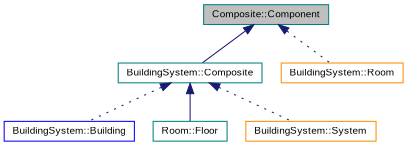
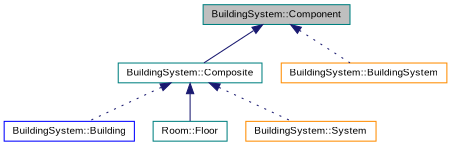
(266, 15) -> (277, 15)
(342, 73) -> (364, 73)
